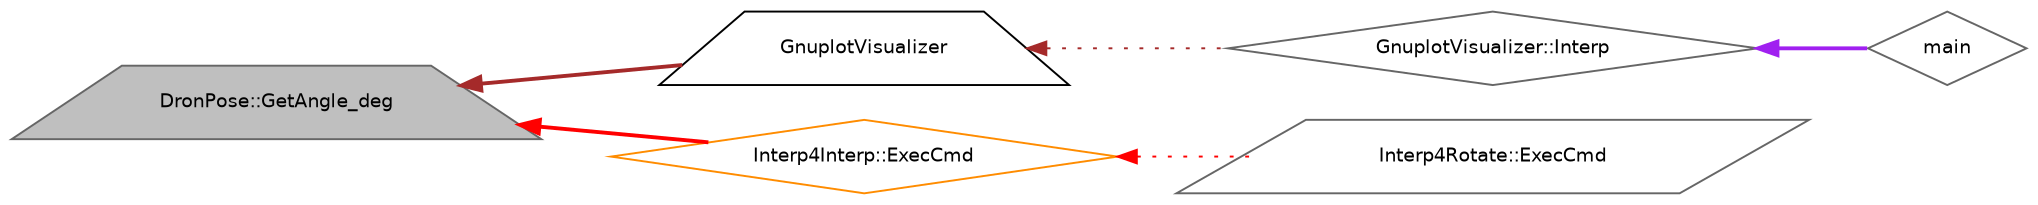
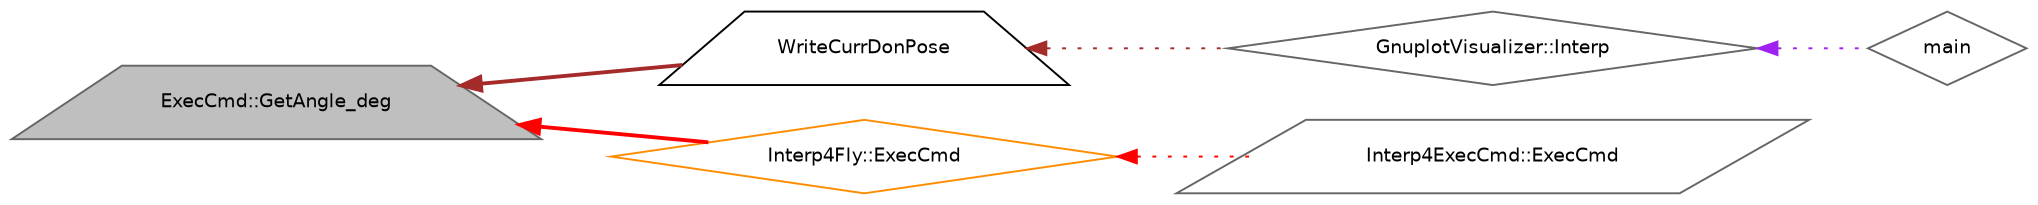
(864, 48) -> (864, 48)
(1822, 48) -> (1822, 48)
(276, 102) -> (276, 102)
(864, 157) -> (864, 157)
(1493, 157) -> (1493, 157)
